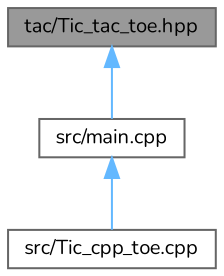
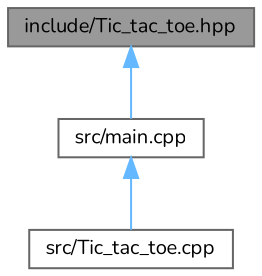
(112, 27) -> (131, 27)
(112, 249) -> (131, 249)
